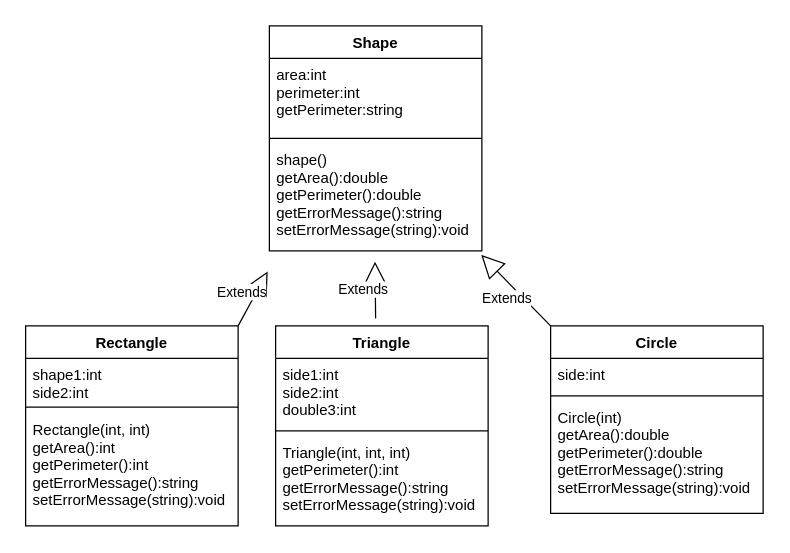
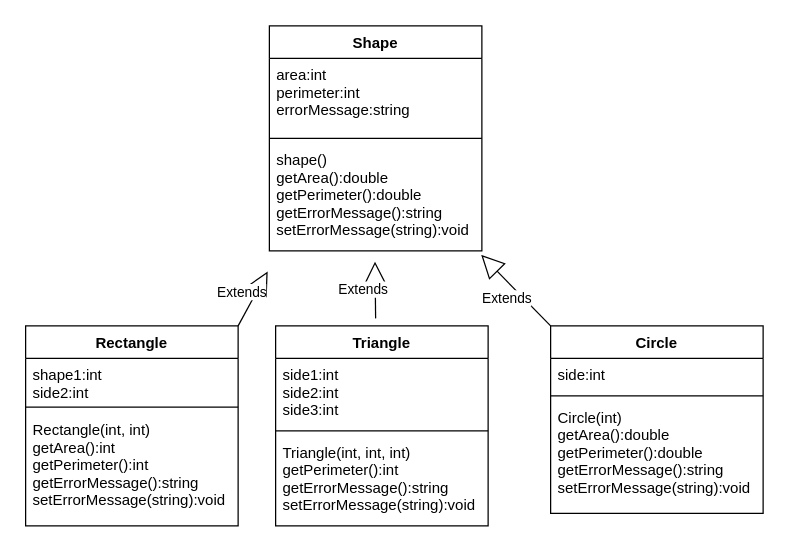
(306, 75) -> (306, 75)
(314, 375) -> (314, 375)
